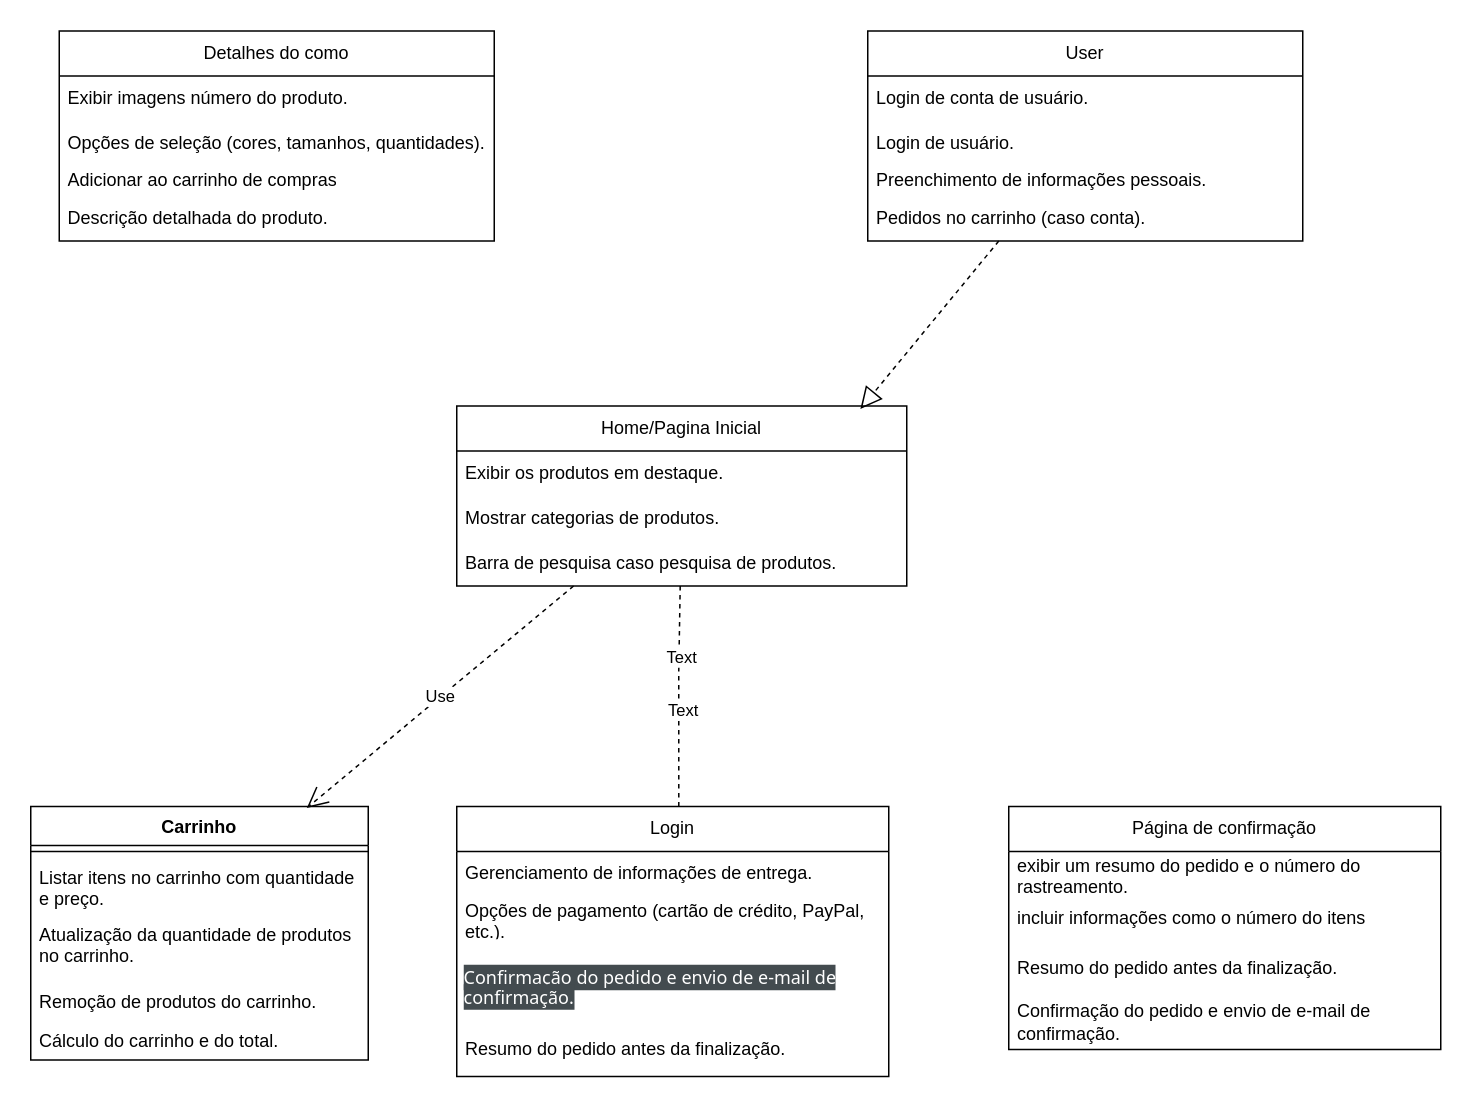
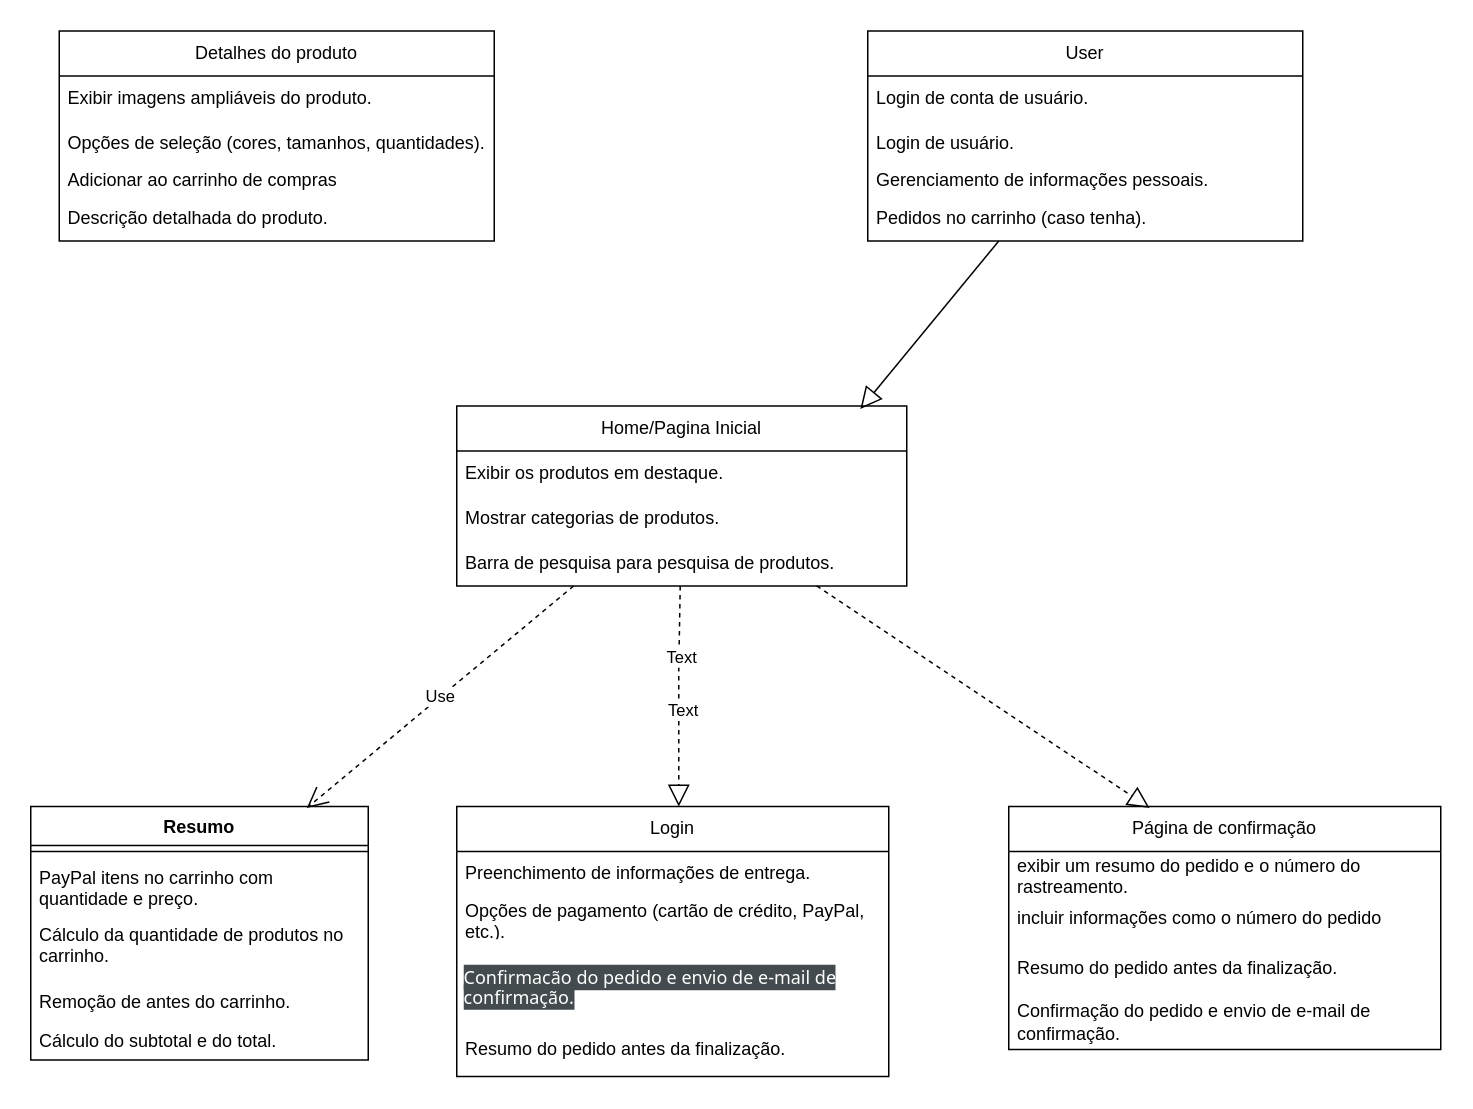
(277, 53) -> (277, 53)
(216, 98) -> (229, 98)
(1052, 181) -> (1052, 181)
(1027, 218) -> (1027, 218)
(936, 317) -> (936, 317)
(666, 563) -> (666, 563)
none -> (976, 692)
(679, 793) -> (679, 783)
(200, 828) -> (200, 828)
(651, 874) -> (651, 874)
(201, 889) -> (201, 889)
(1204, 919) -> (1209, 919)
(201, 946) -> (201, 946)
(187, 1003) -> (172, 1003)
(173, 1042) -> (173, 1042)
